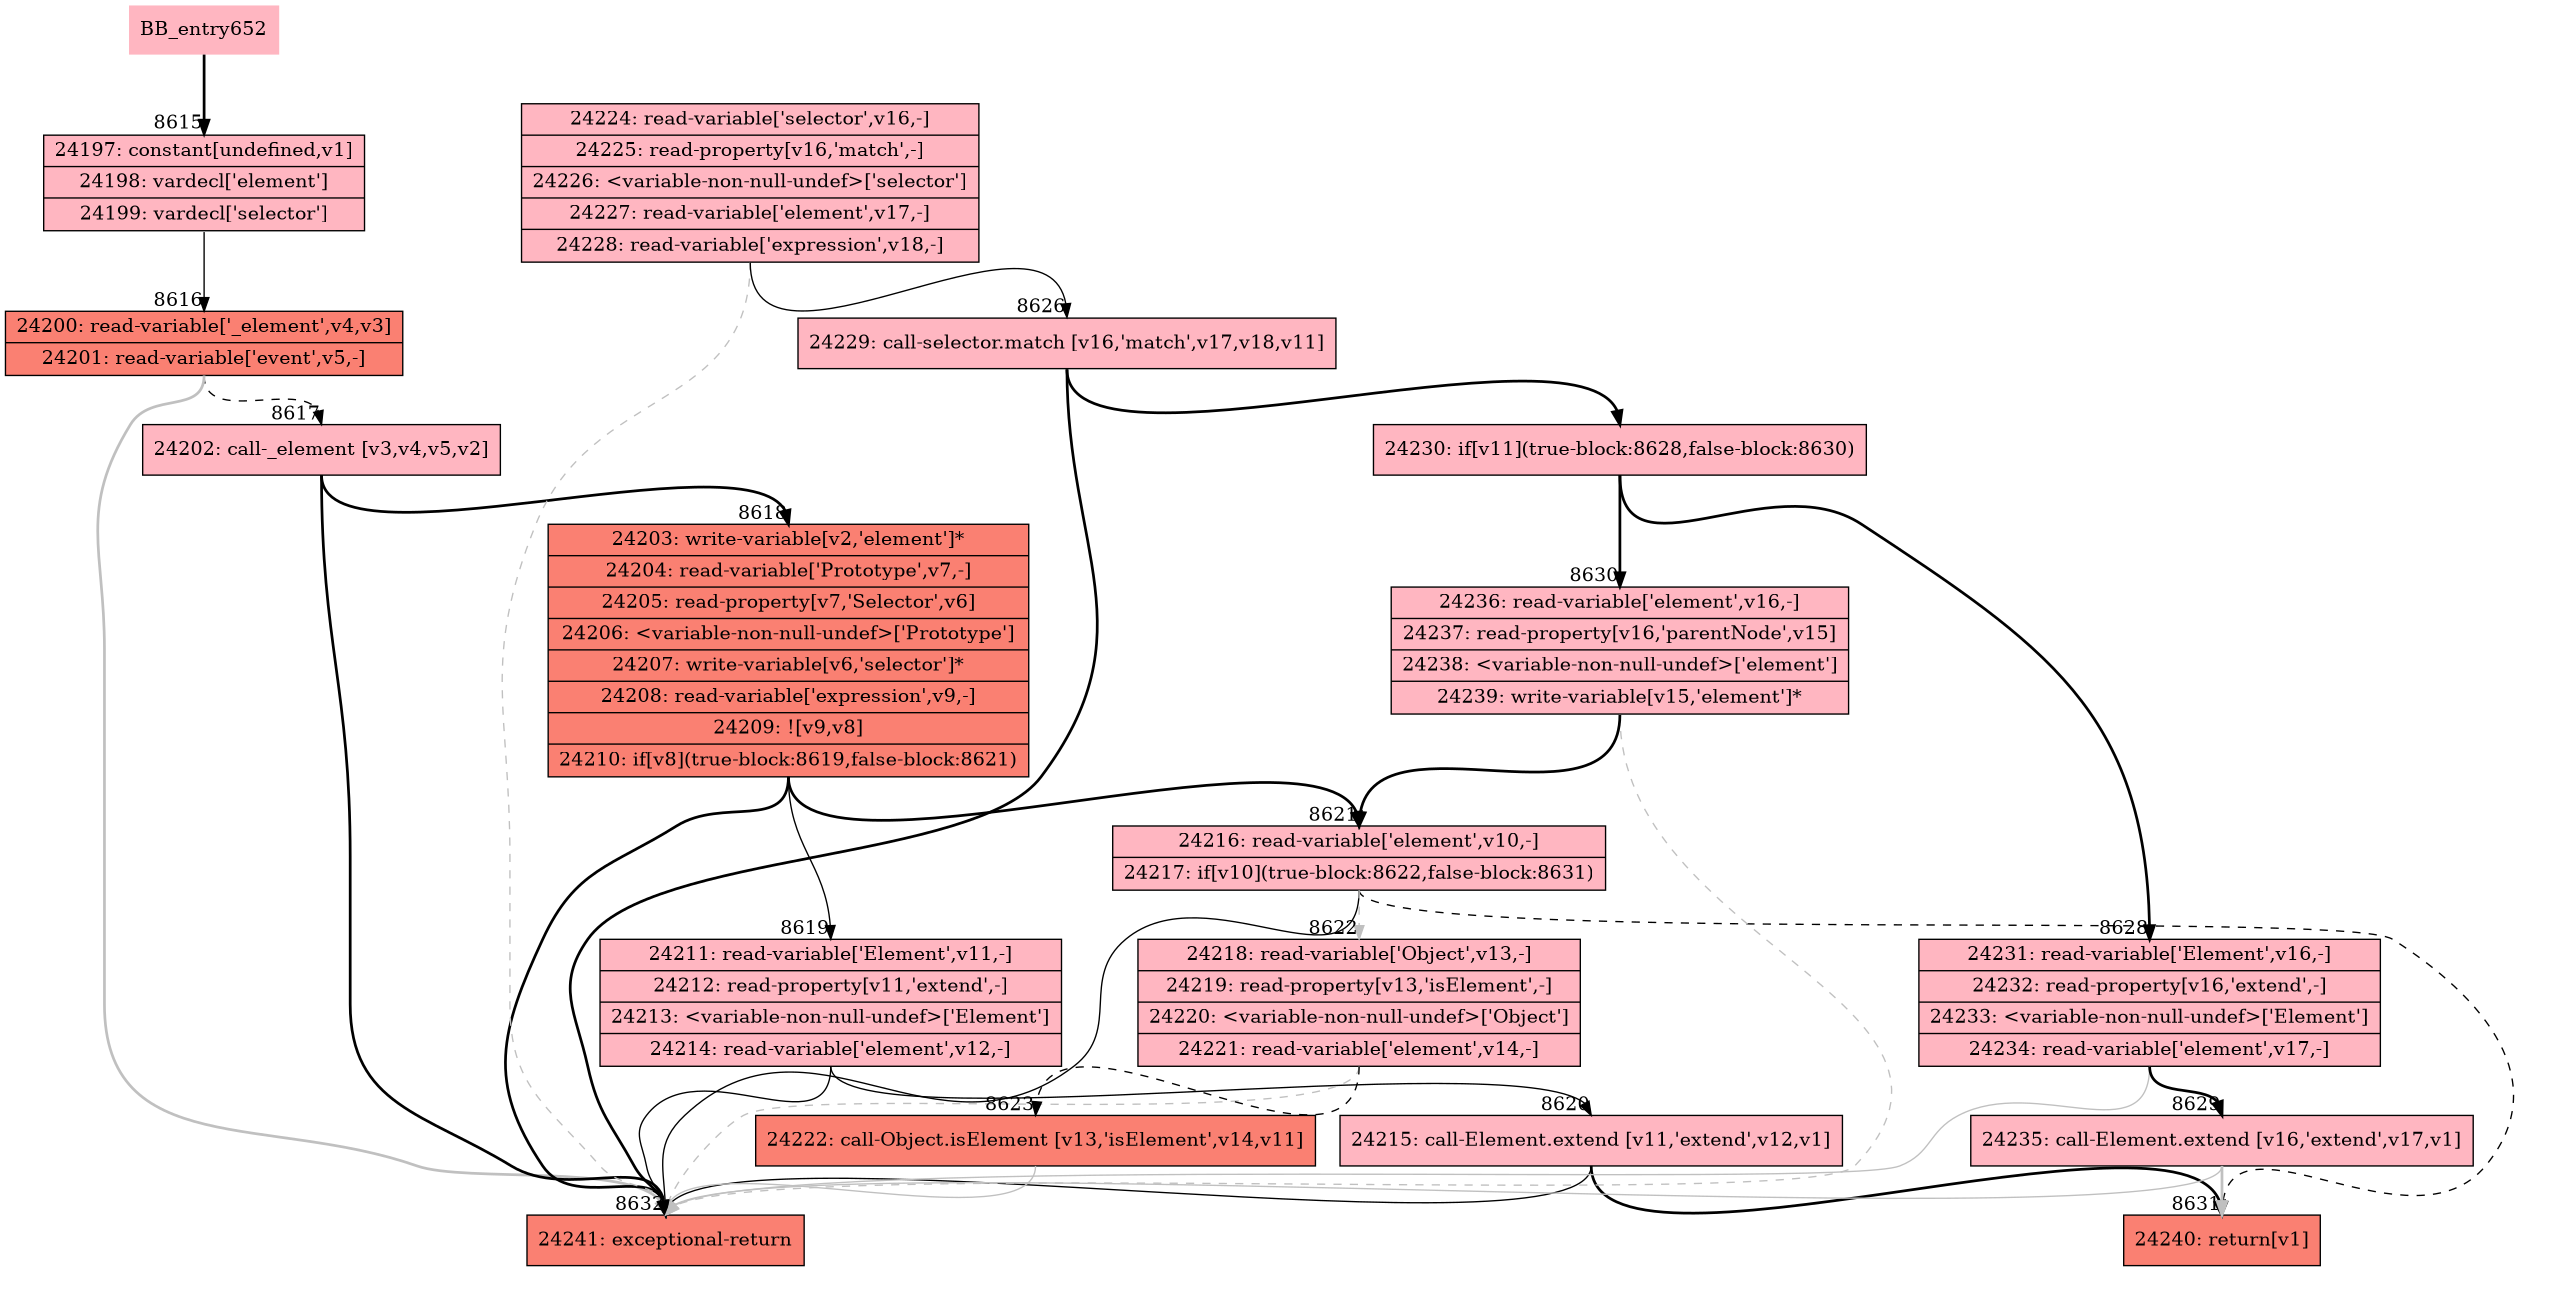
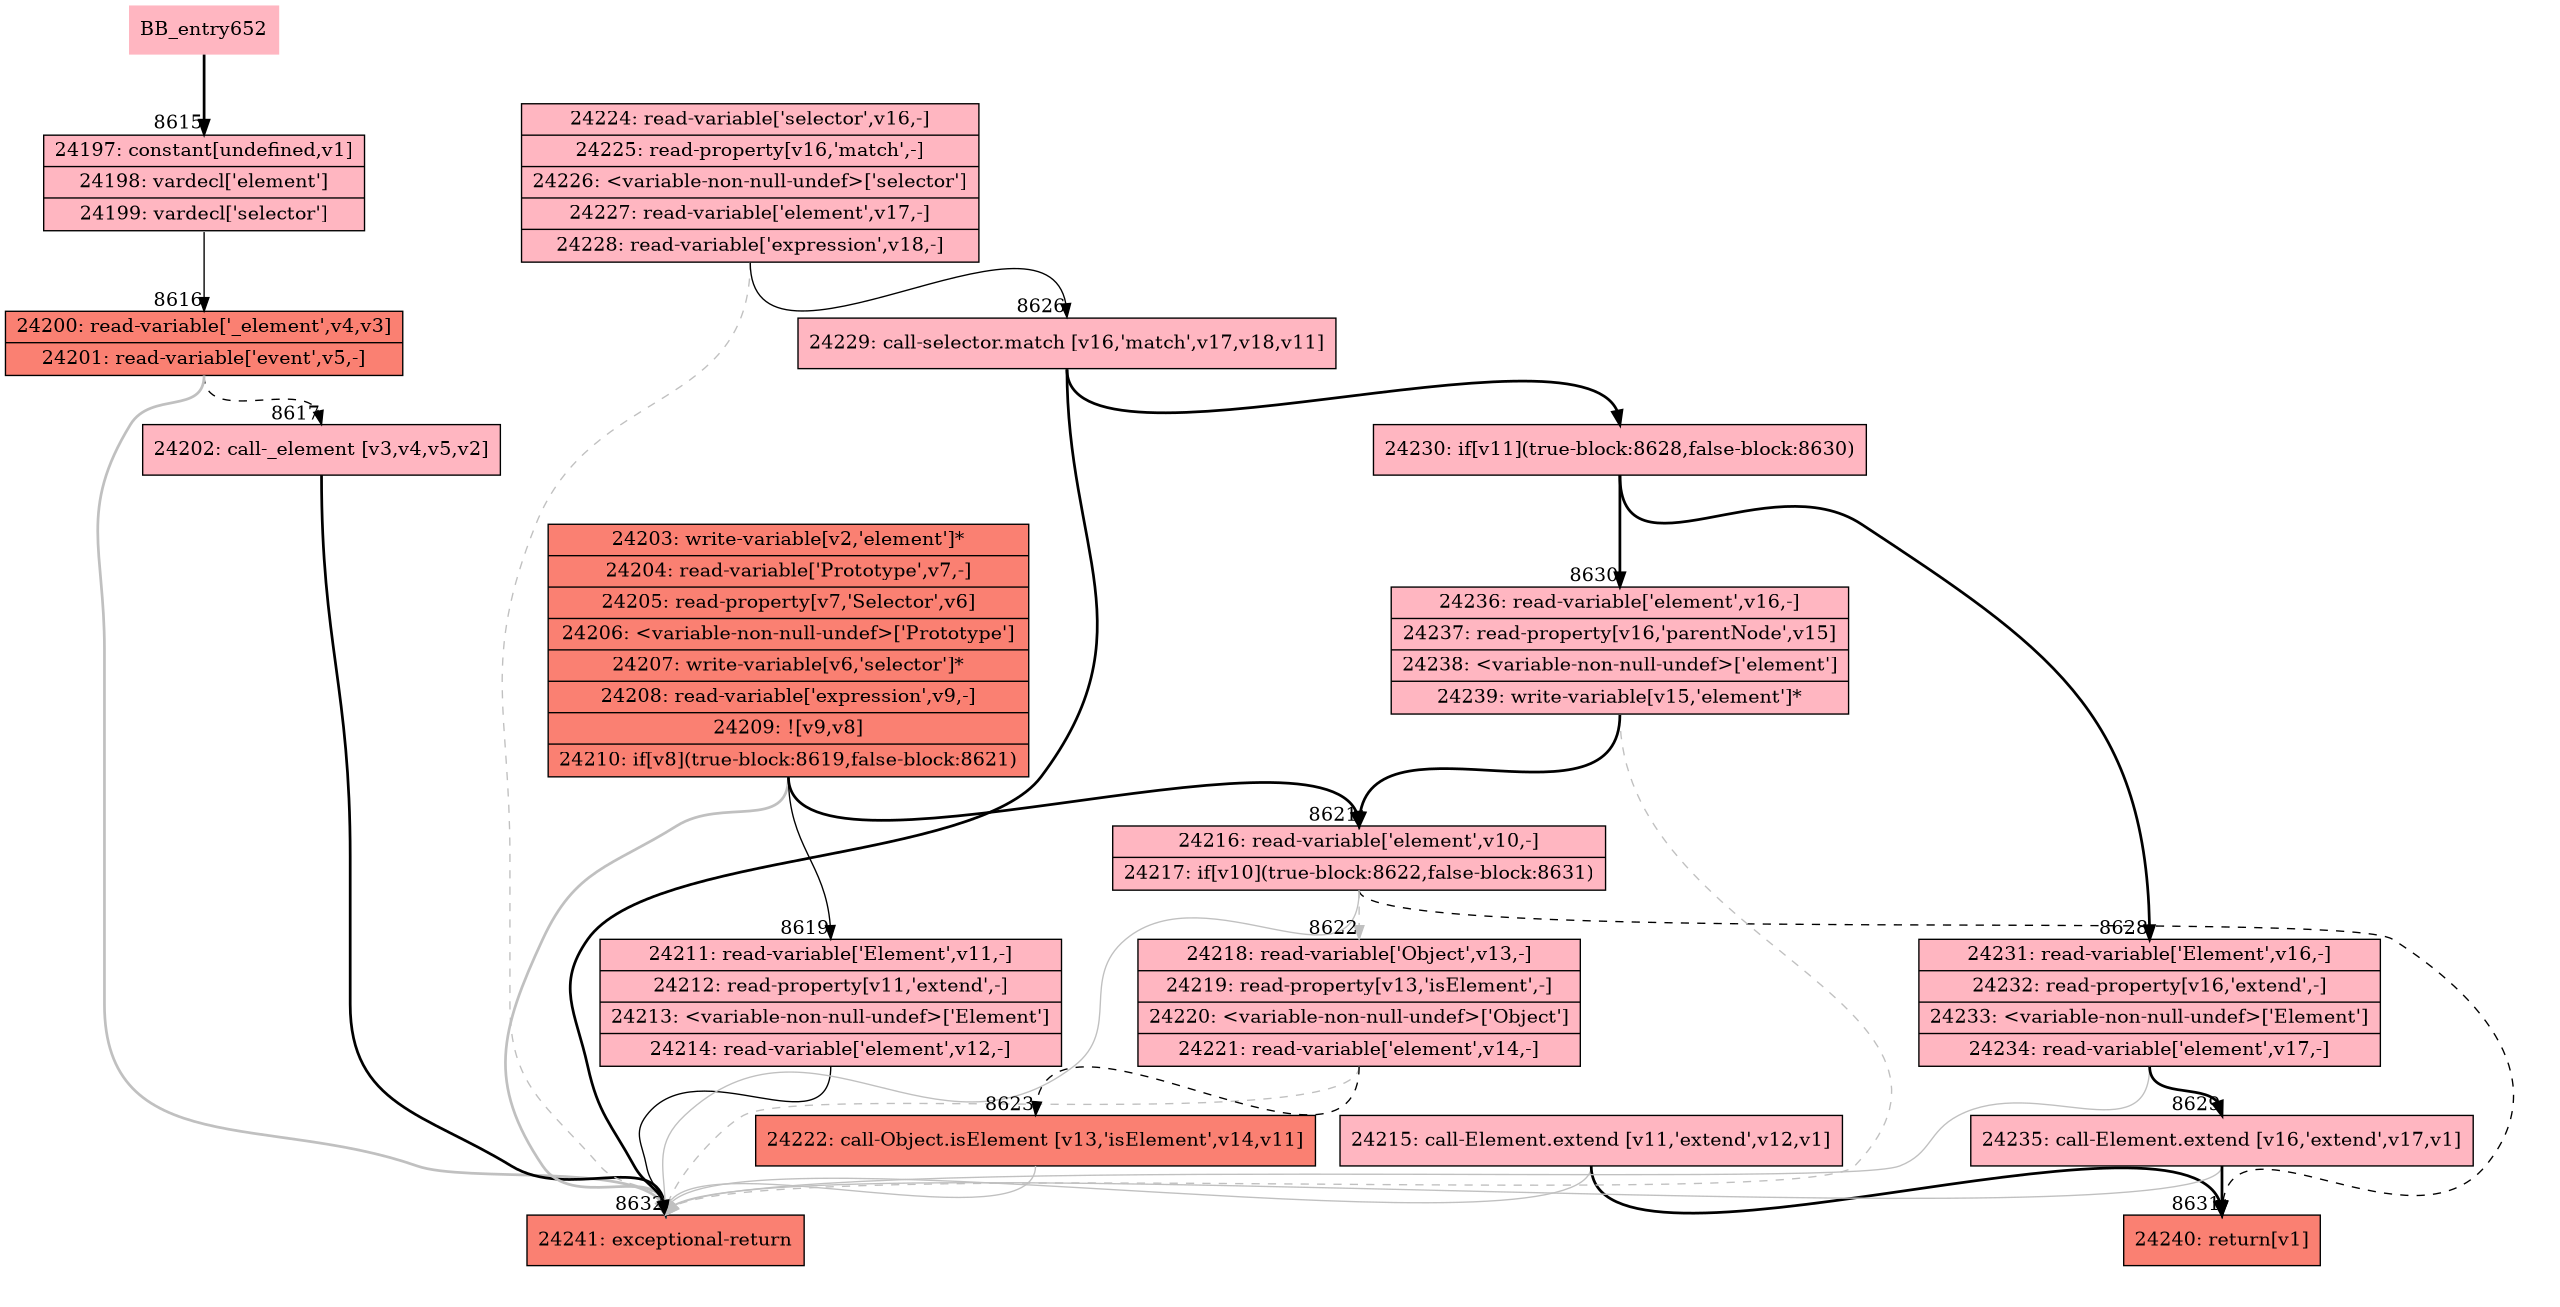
(537, 502) -> none
(530, 967) -> (530, 967)
(1033, 1088) -> (1033, 1088)
(1167, 1093) -> none
(2222, 1184) -> (2222, 1184)
(1181, 1193) -> (1181, 1193)
